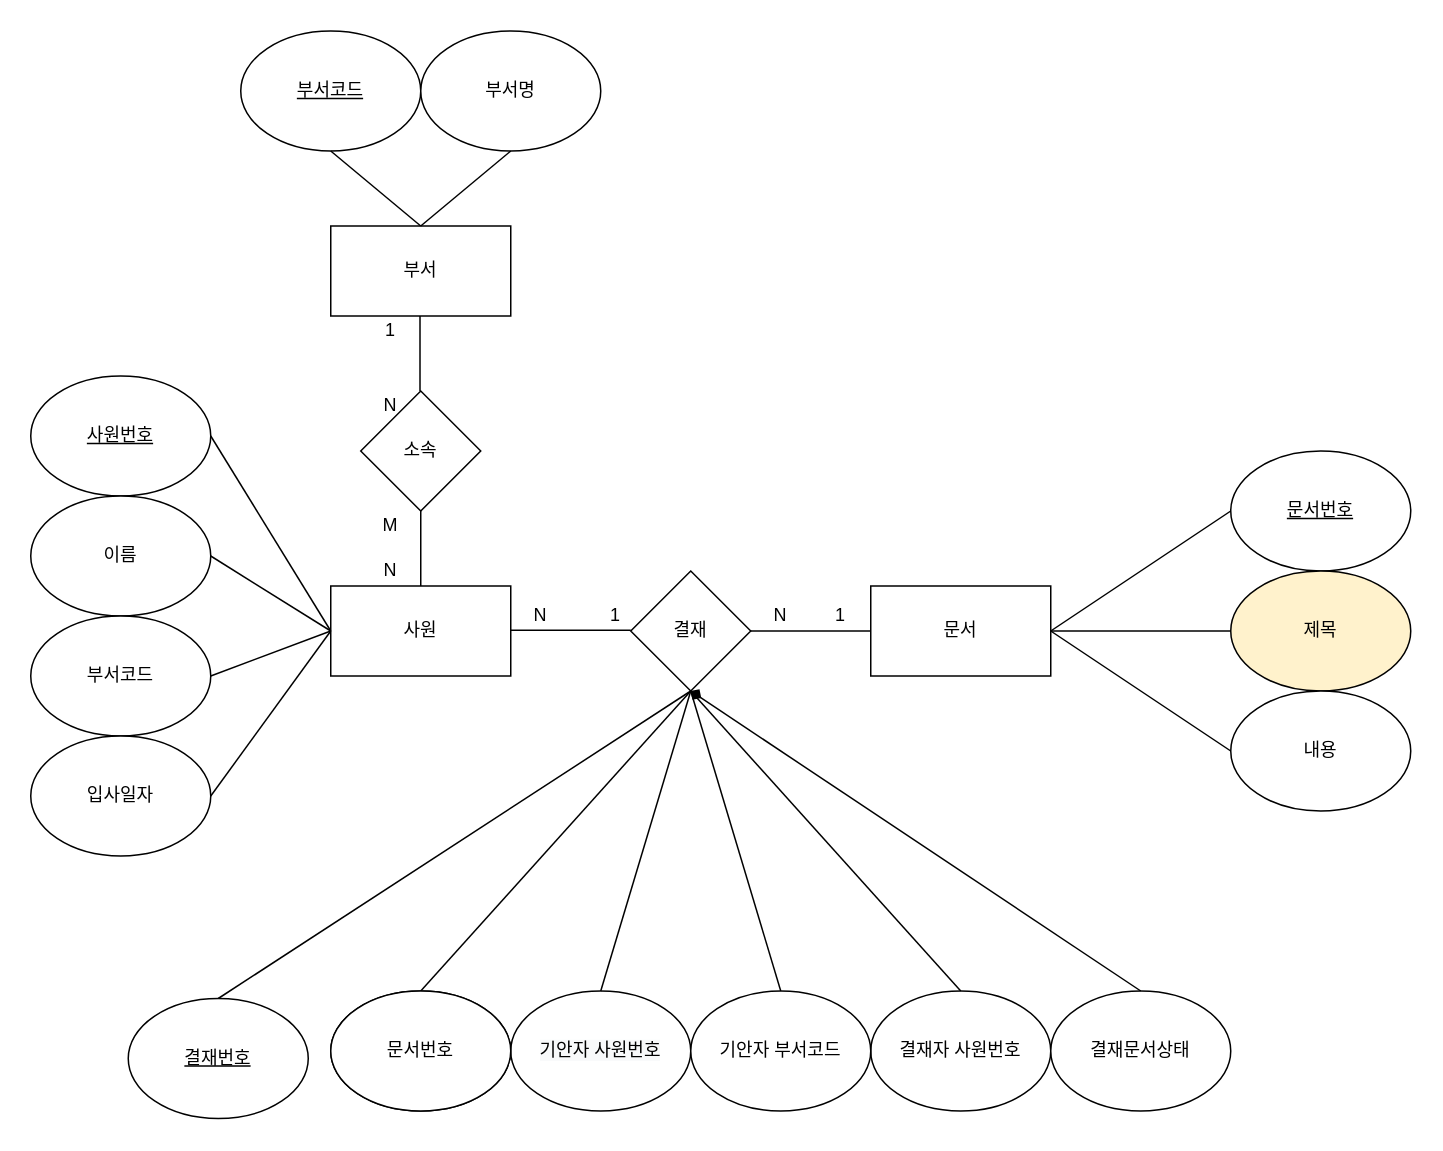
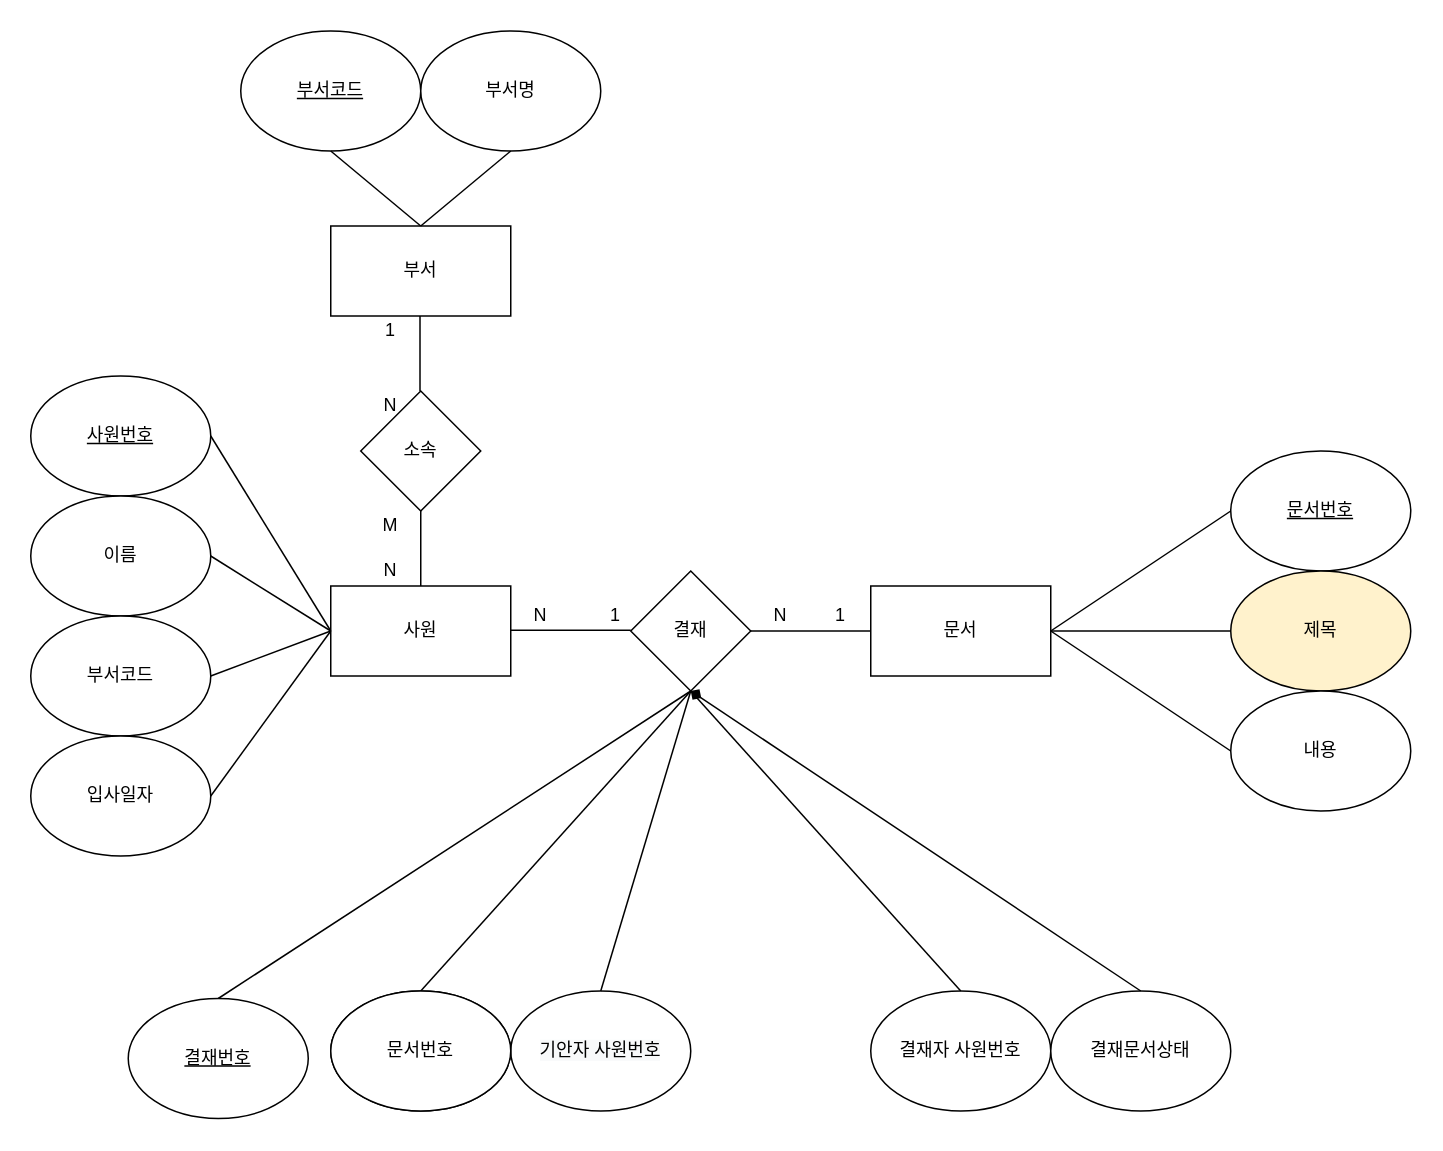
(737, 844) -> none
(781, 1051) -> none
